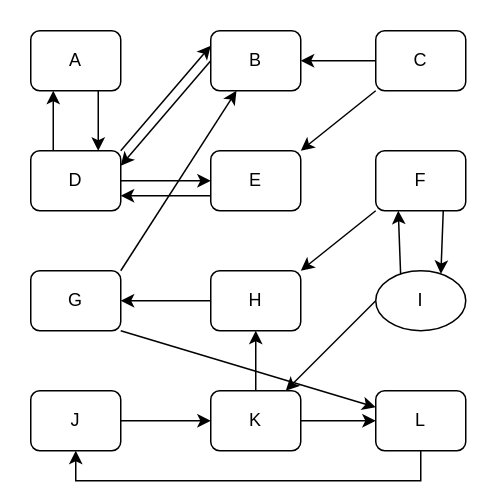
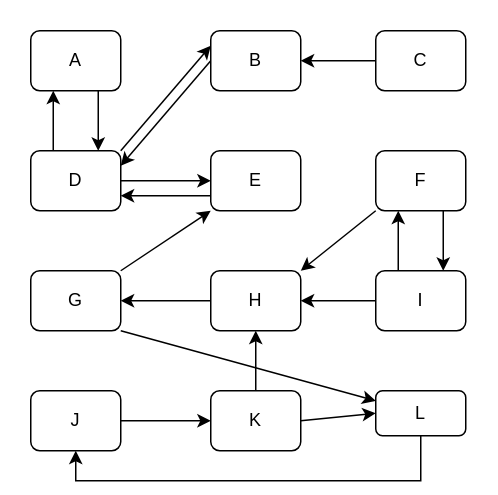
(342, 118) -> none
(176, 185) -> (162, 243)
(421, 301) -> (421, 301)
(334, 342) -> (344, 301)
(421, 421) -> (421, 413)
